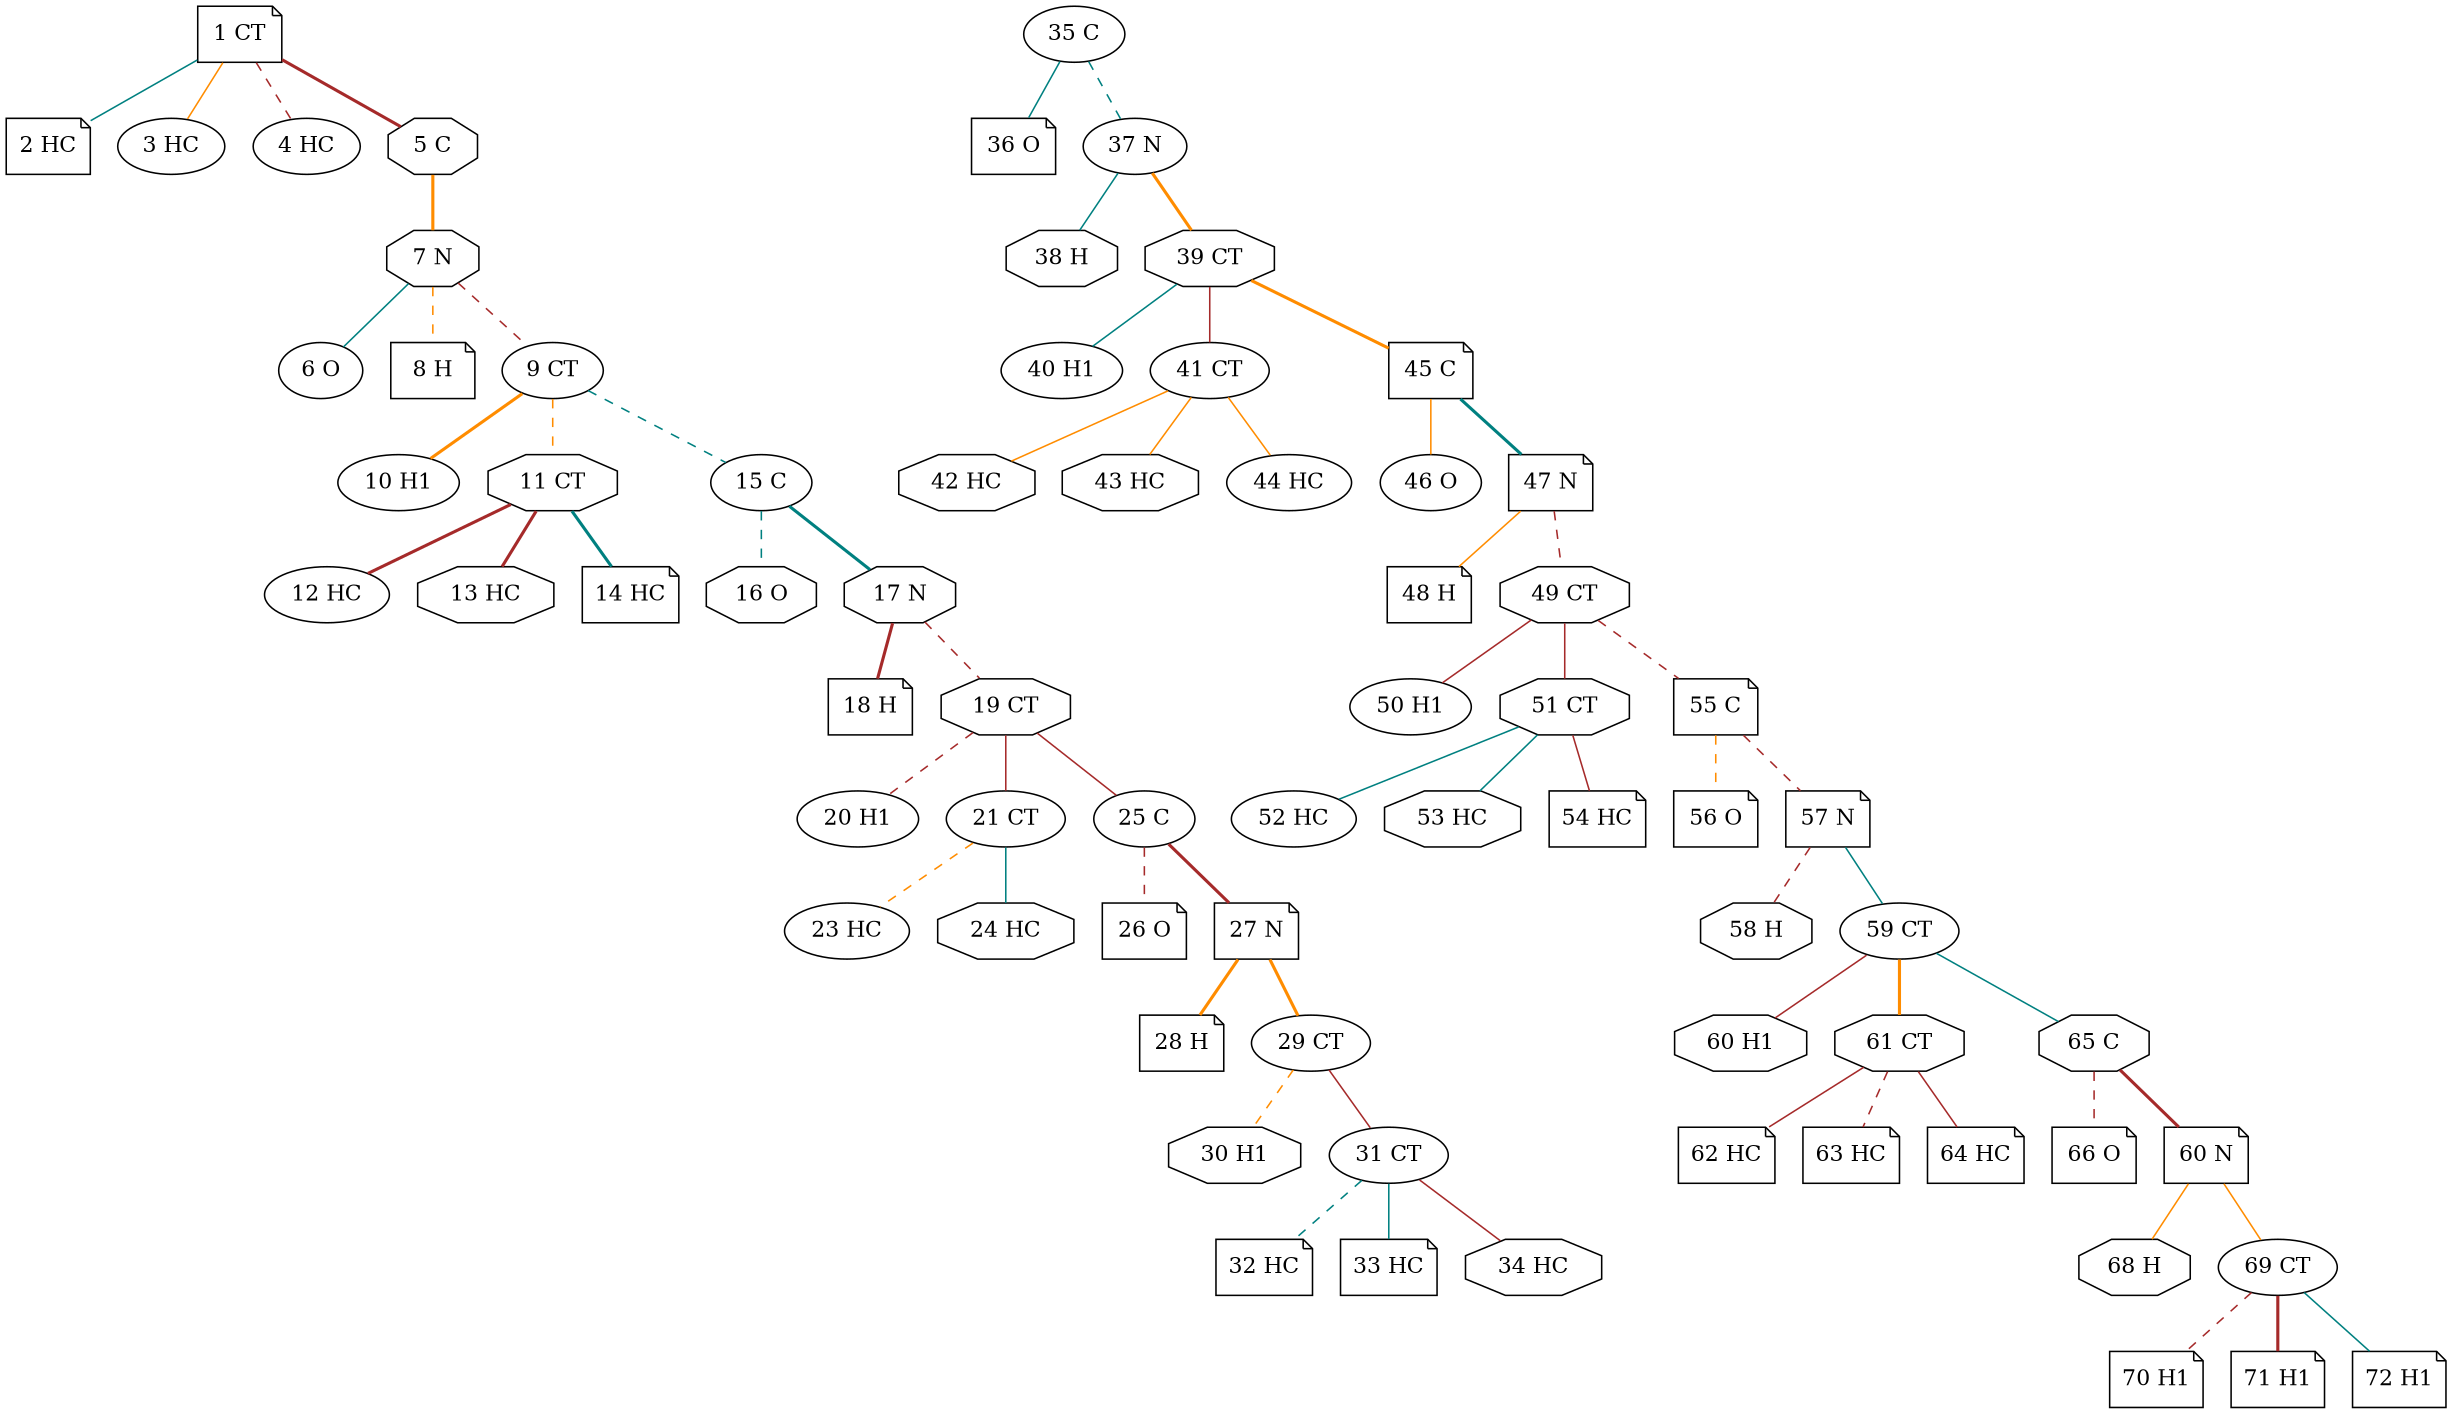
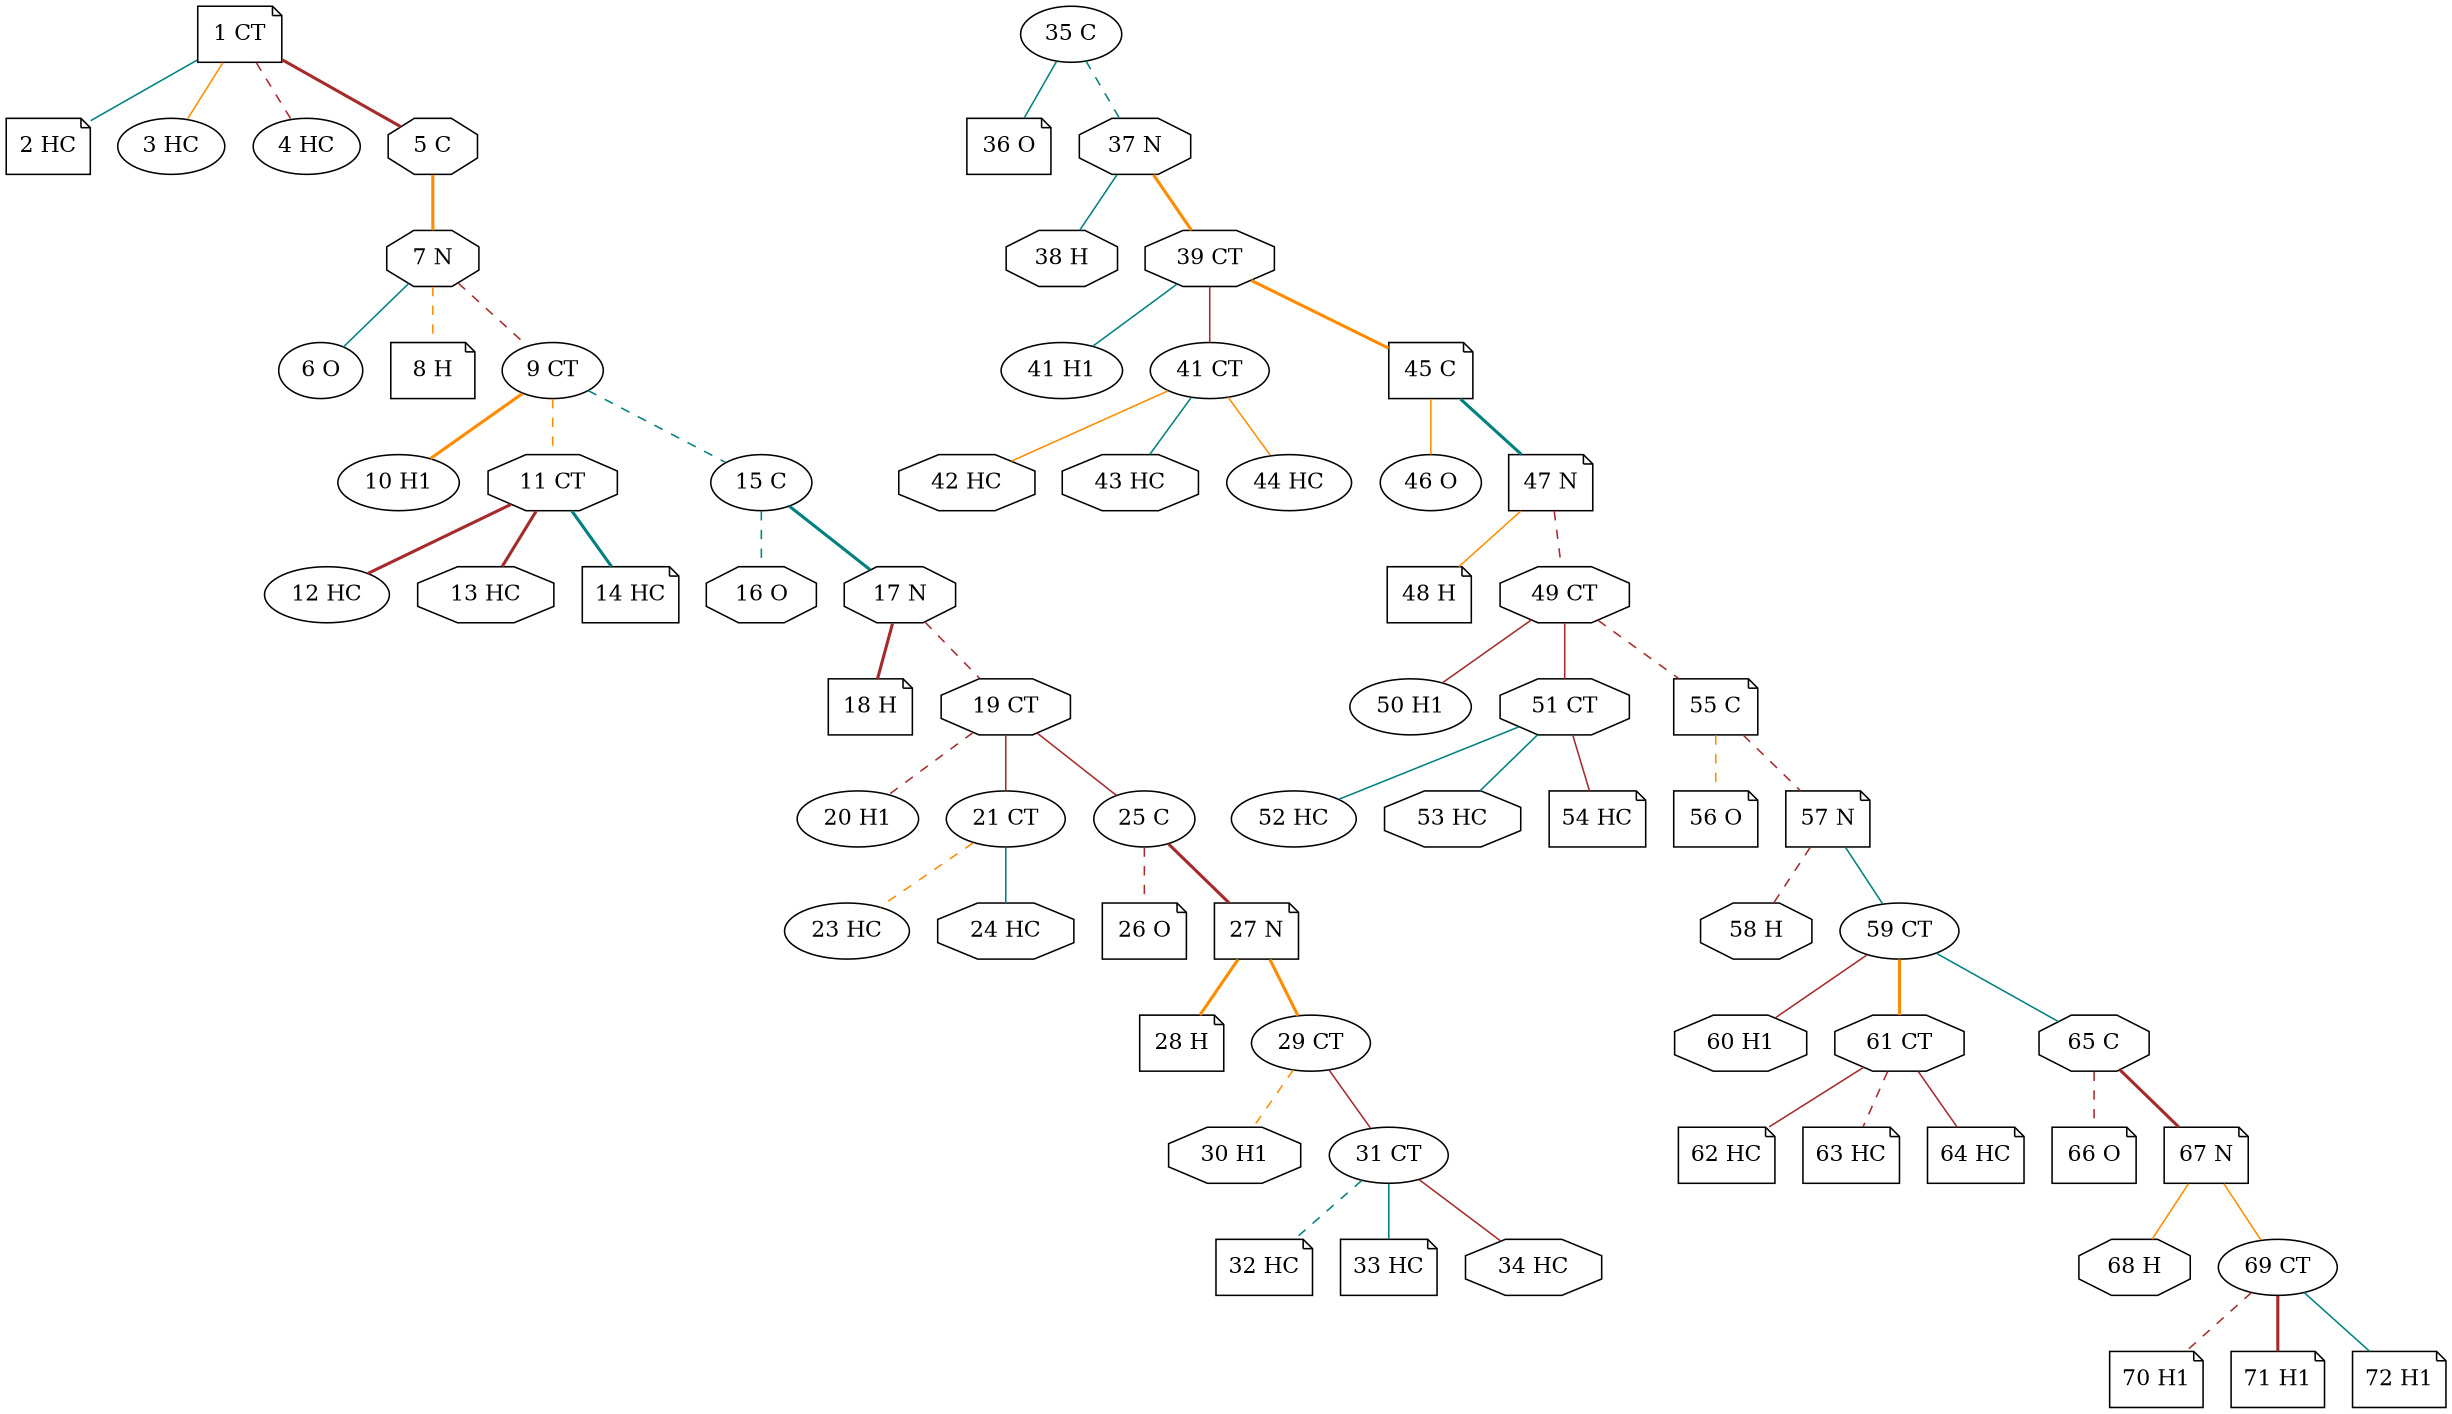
(1135, 146) -> (1135, 146)
(1062, 371) -> (1062, 371)
(1171, 426) -> (1171, 426)
(2206, 1155) -> (2206, 1155)
